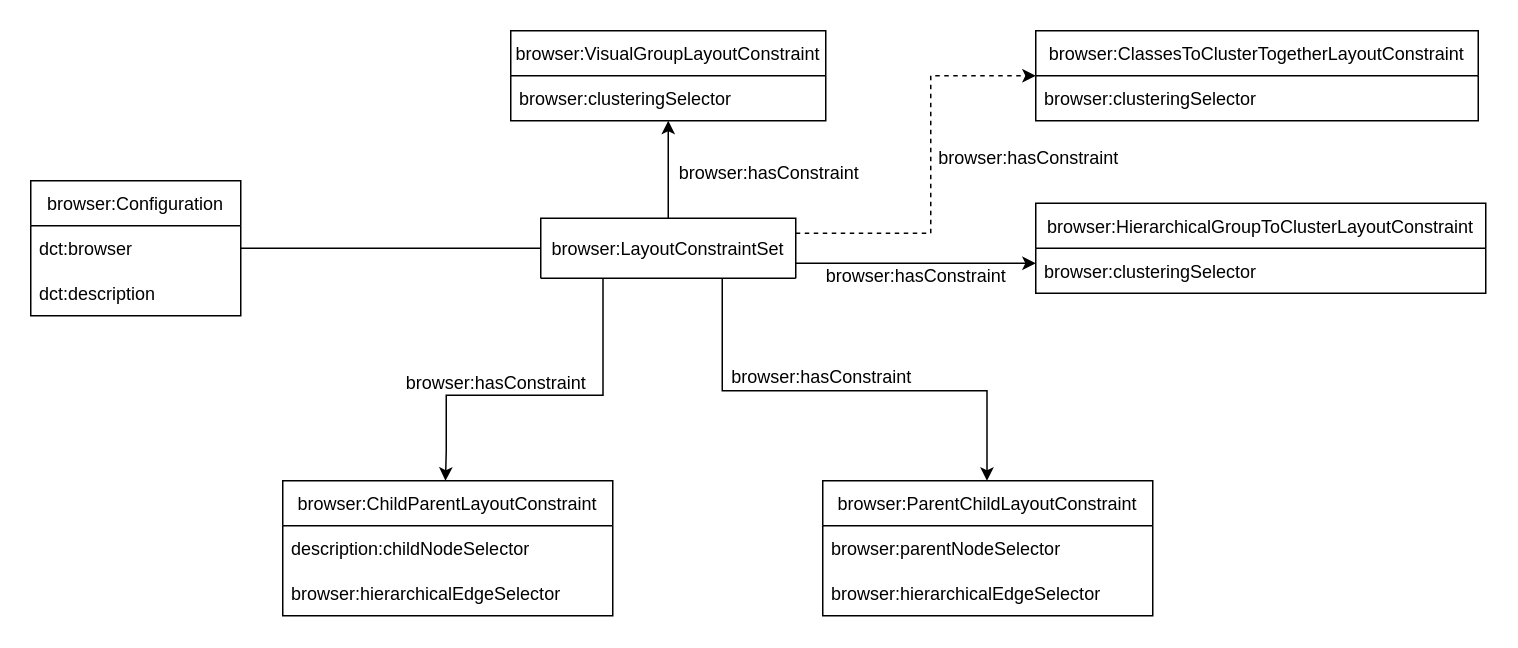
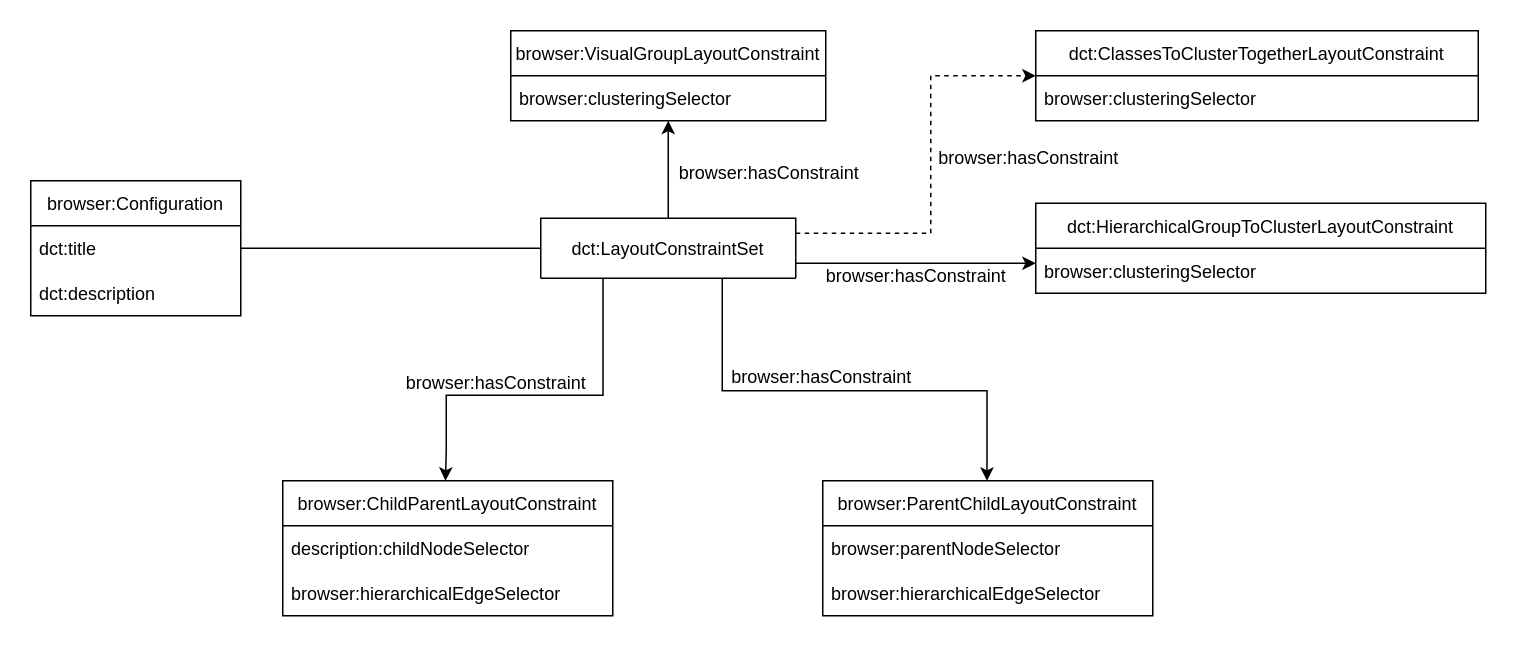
(1256, 54) -> (1256, 54)
(1260, 227) -> (1260, 227)
(92, 249) -> (77, 249)
(668, 249) -> (668, 249)
